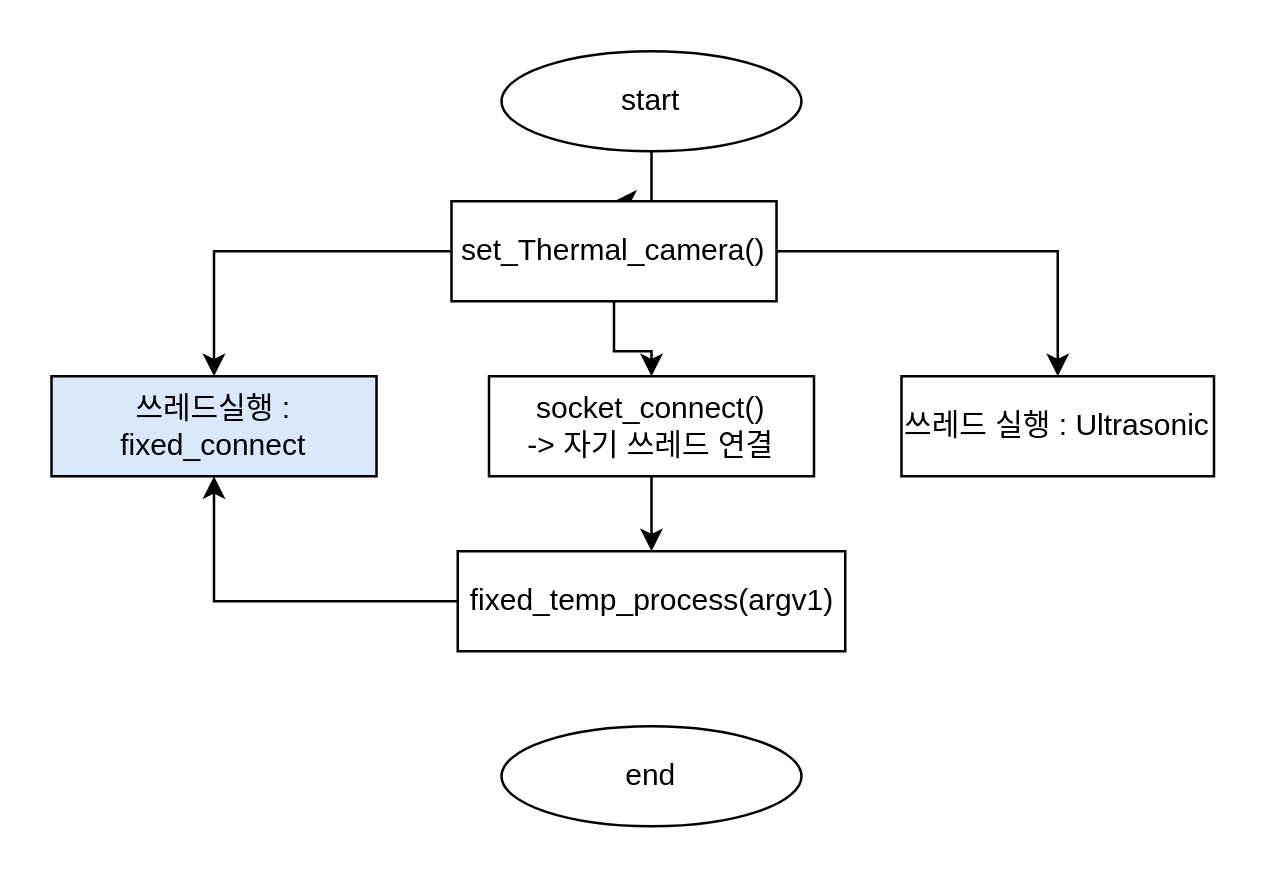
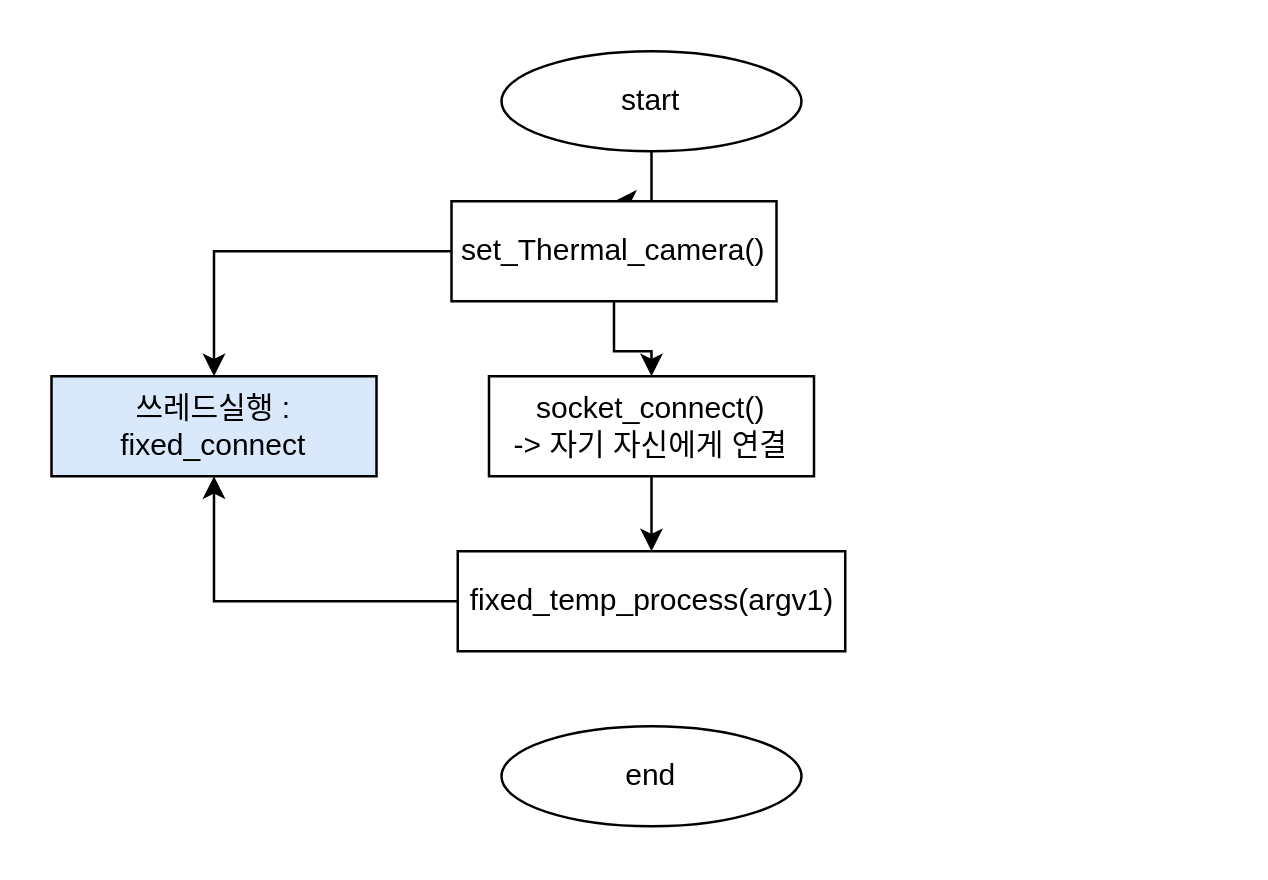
(971, 251) -> none
(651, 426) -> (651, 426)
(1058, 426) -> none
